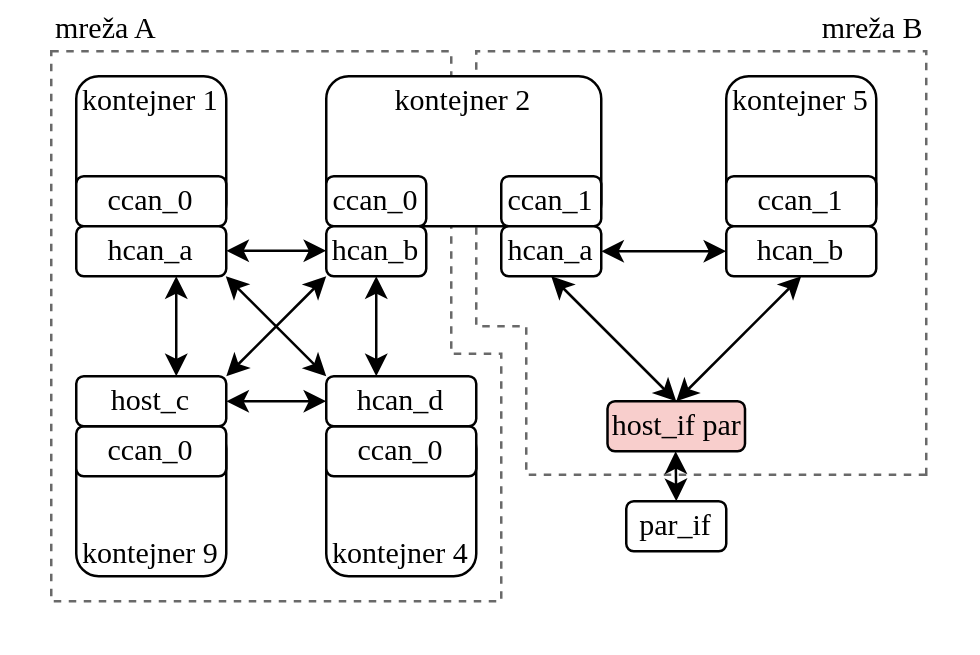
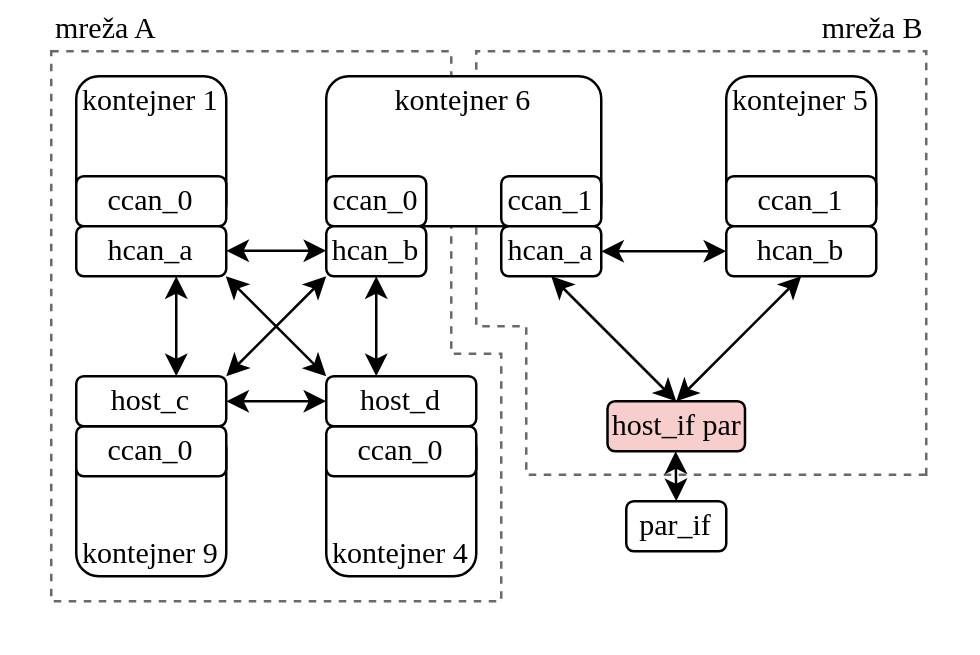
(464, 102) -> (464, 102)
(401, 401) -> (401, 401)
